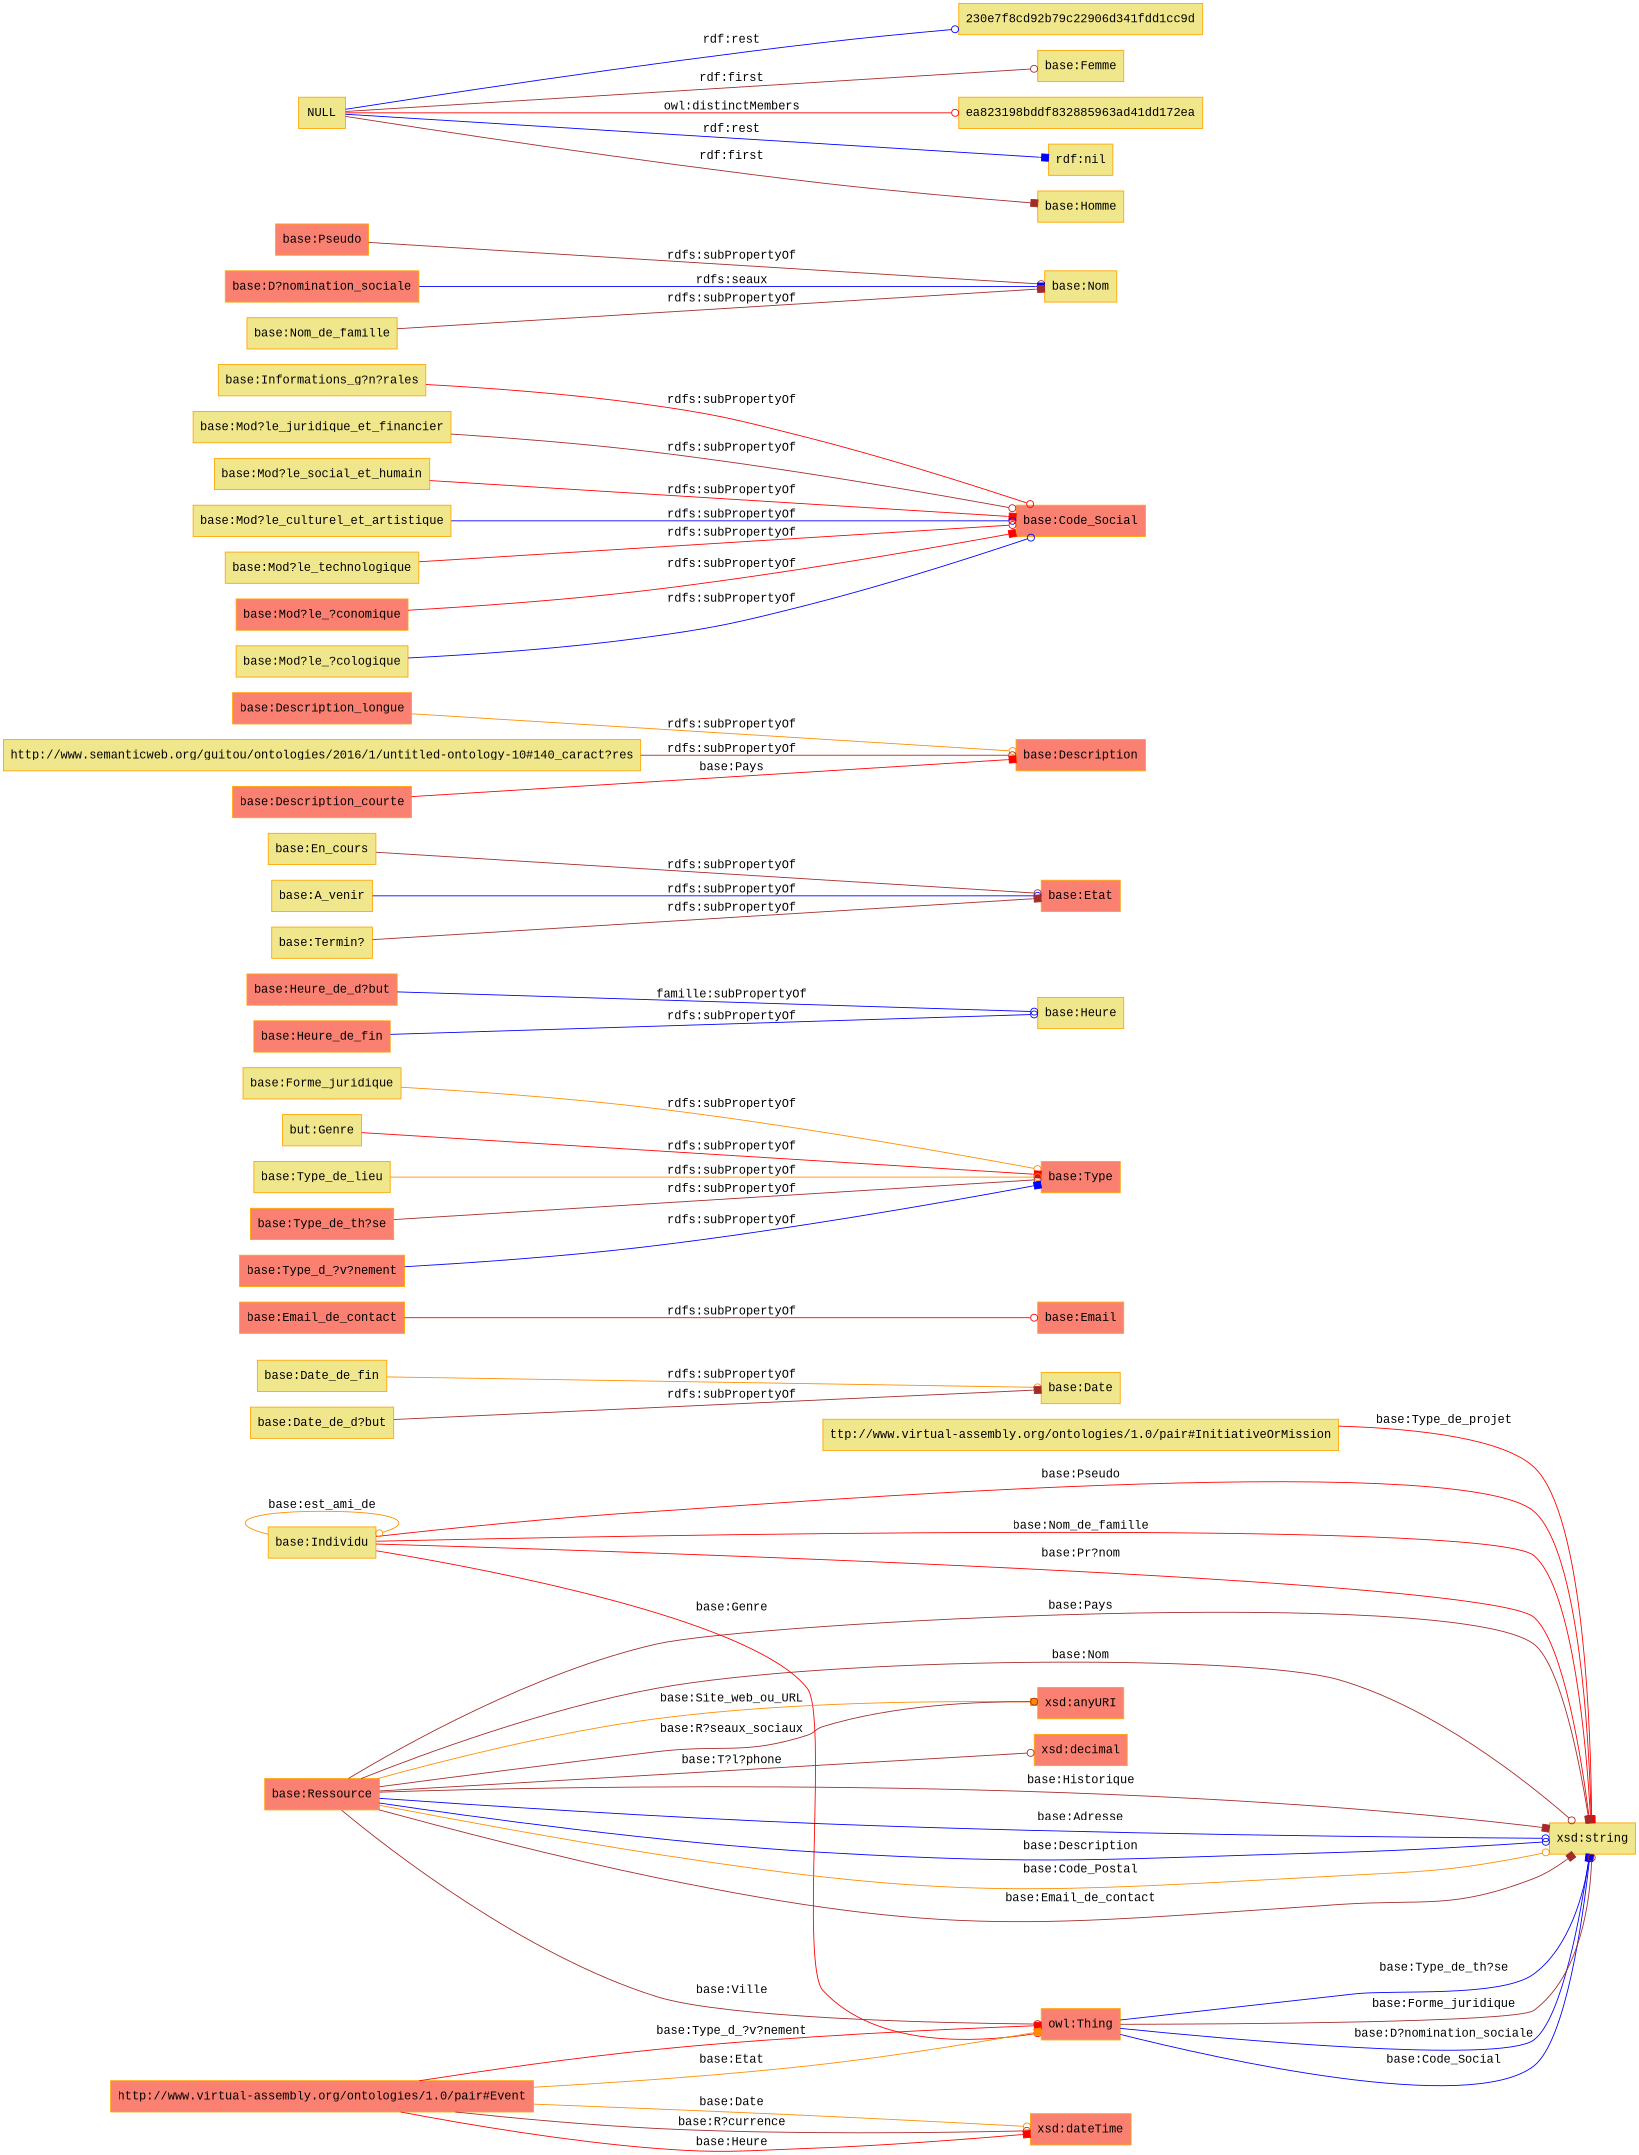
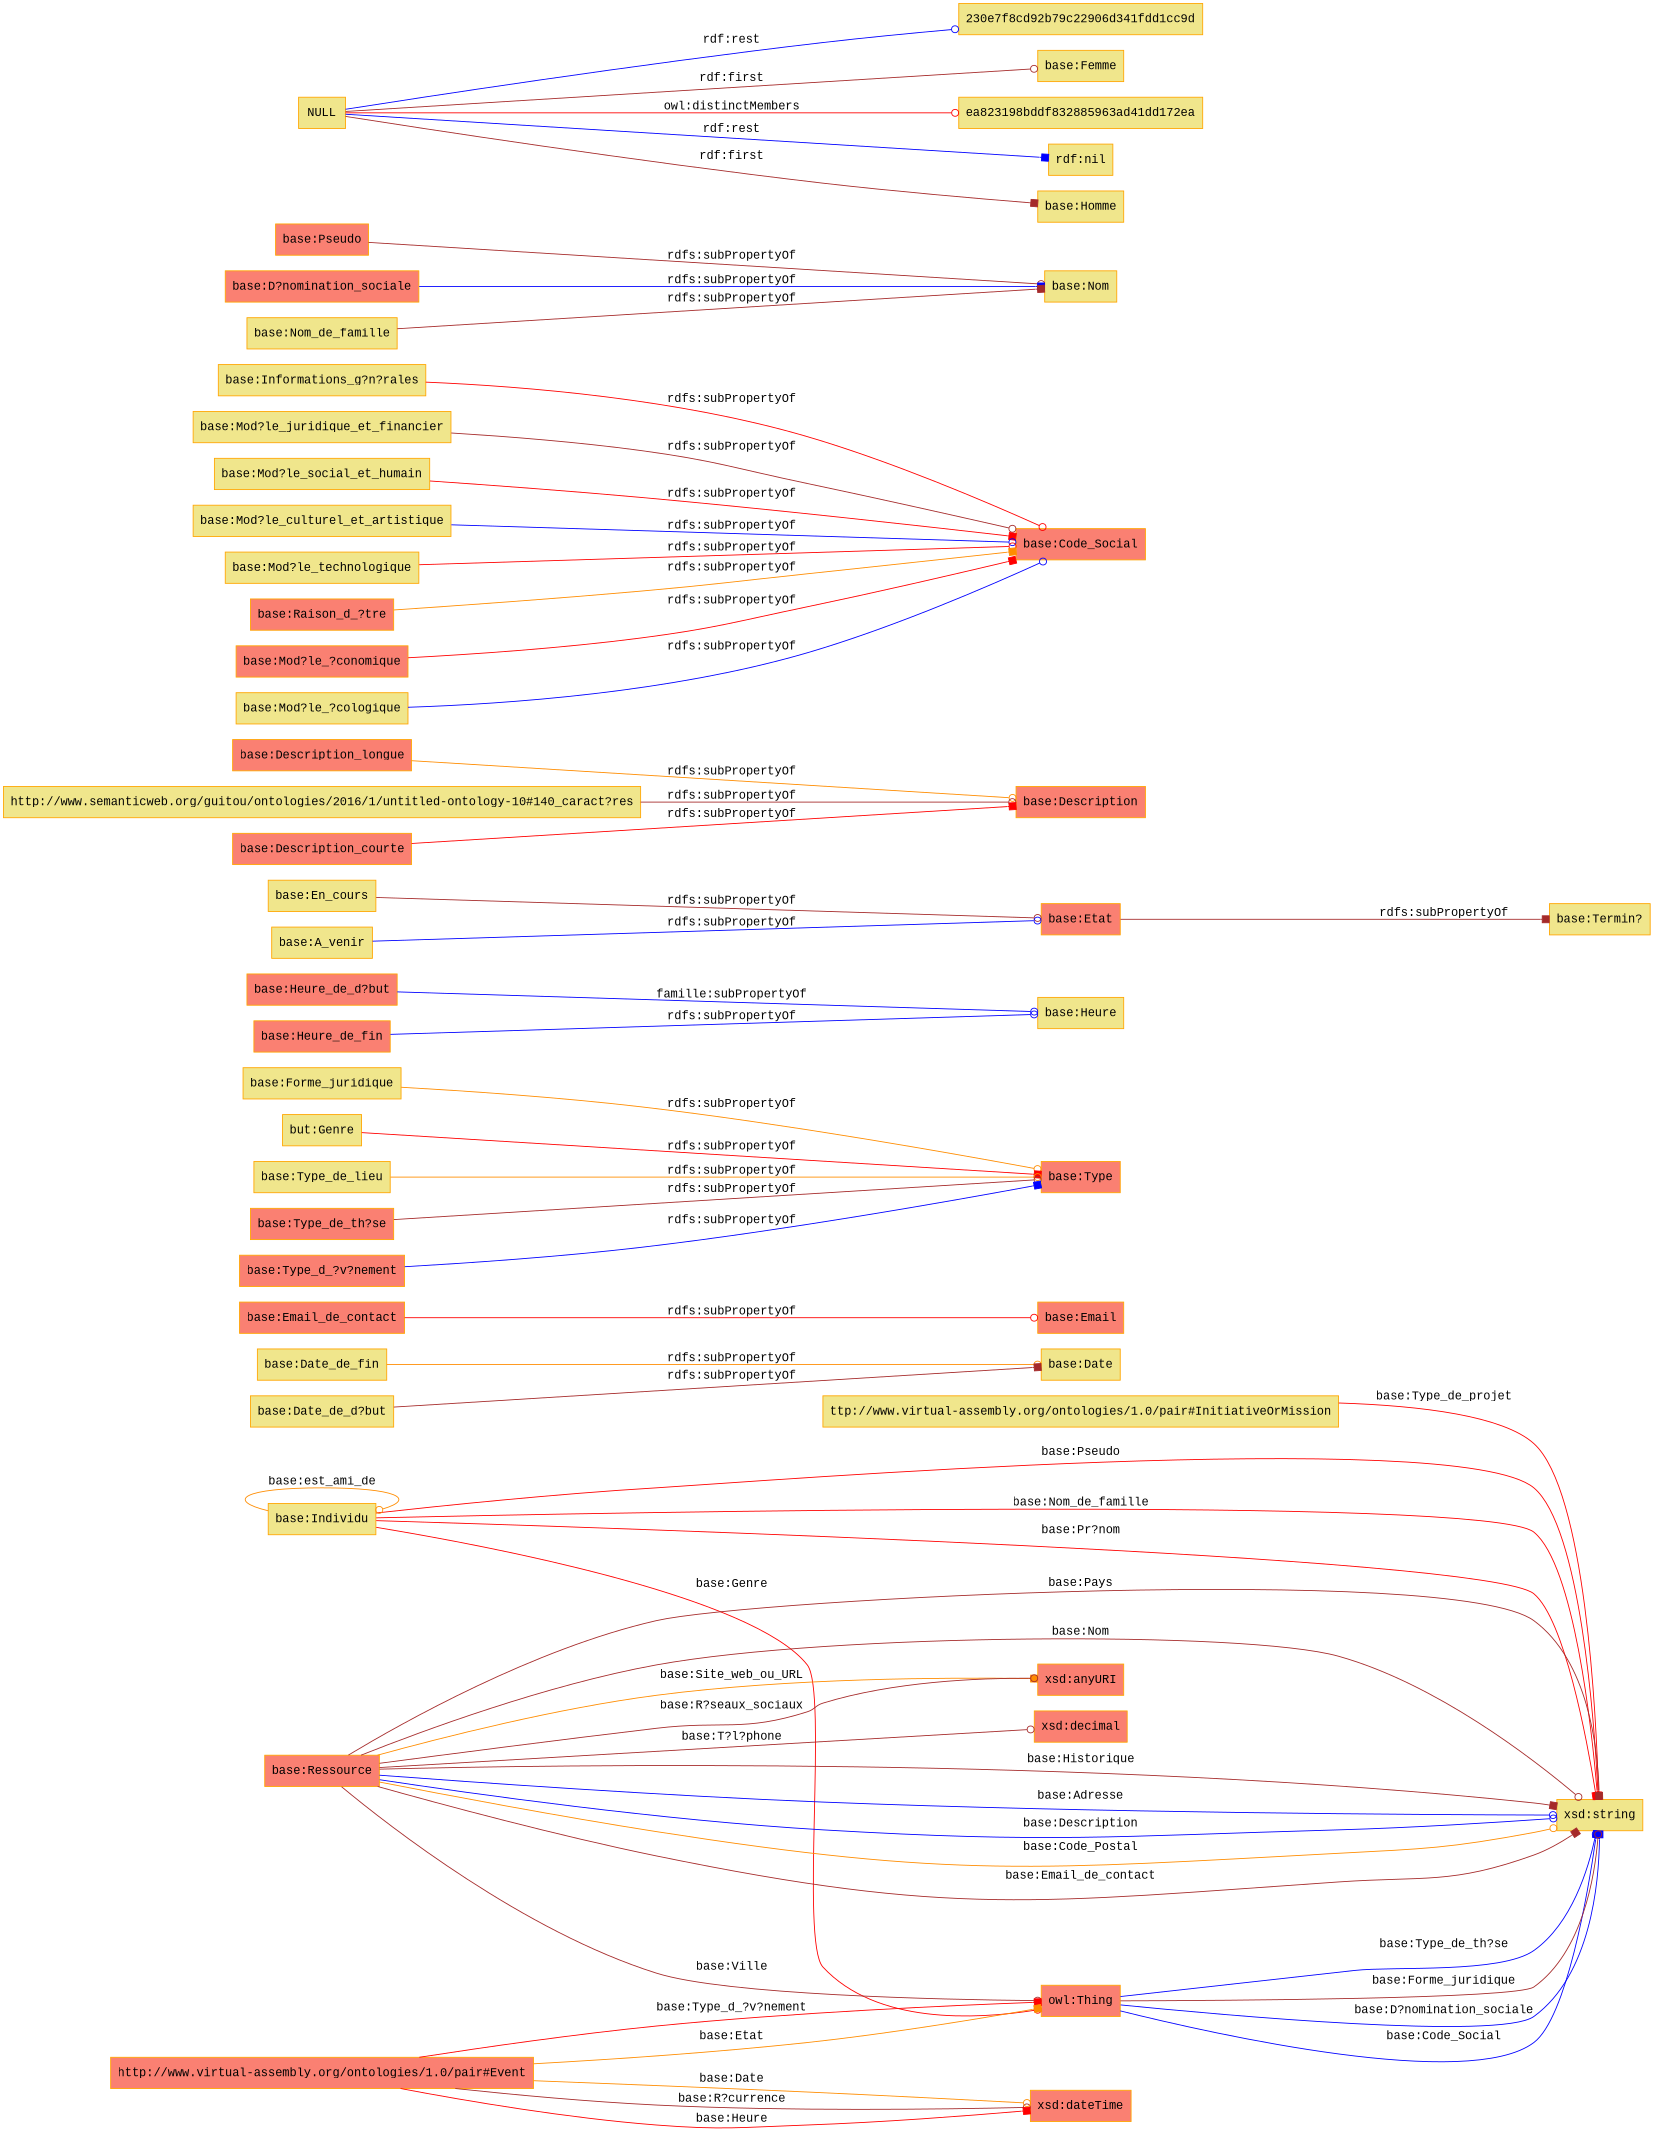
(732, 280) -> (732, 280)
none -> (322, 615)
(732, 767) -> (732, 814)
(702, 919) -> (1330, 919)
